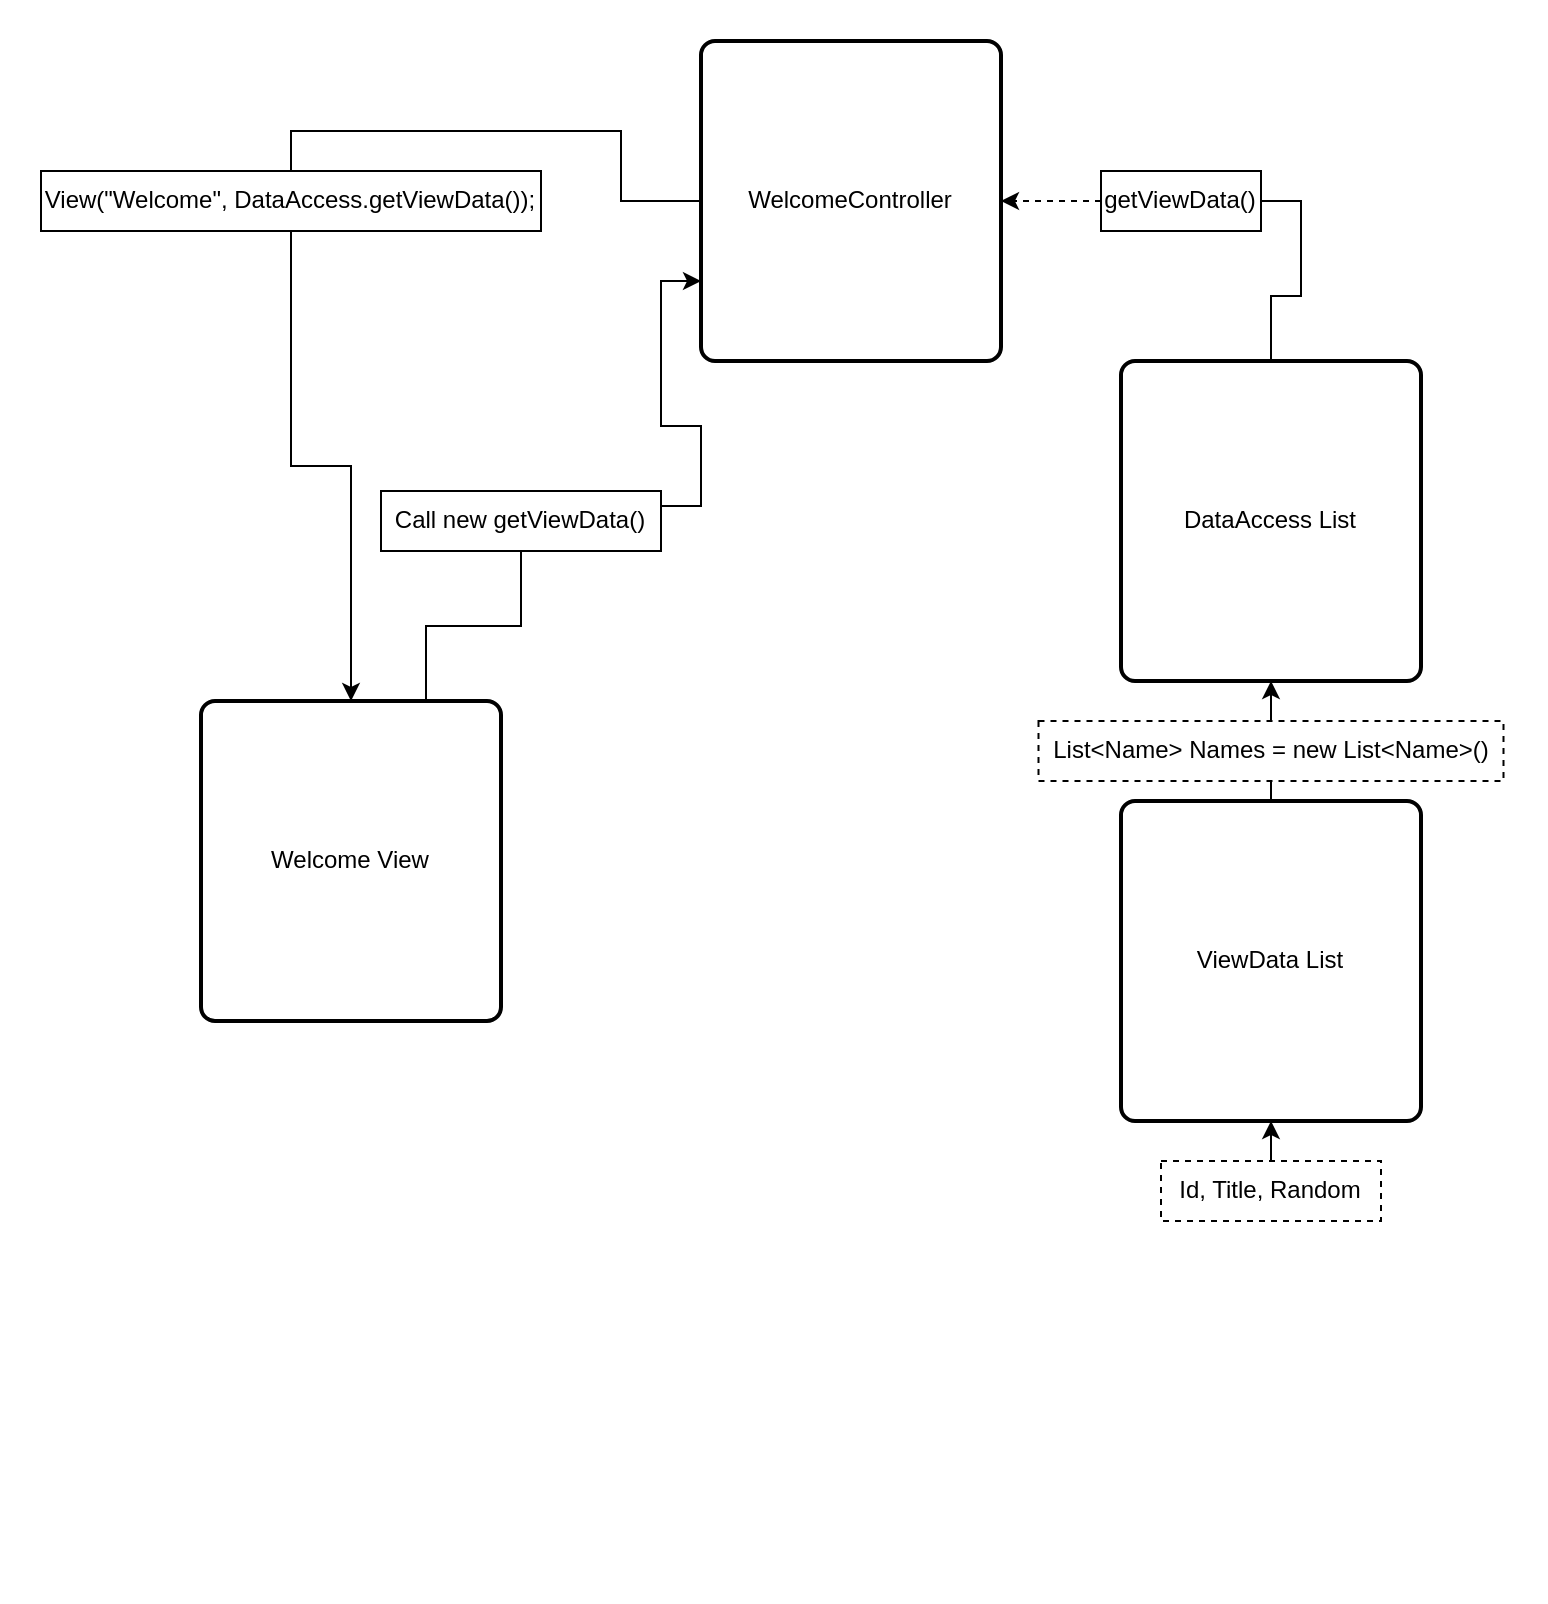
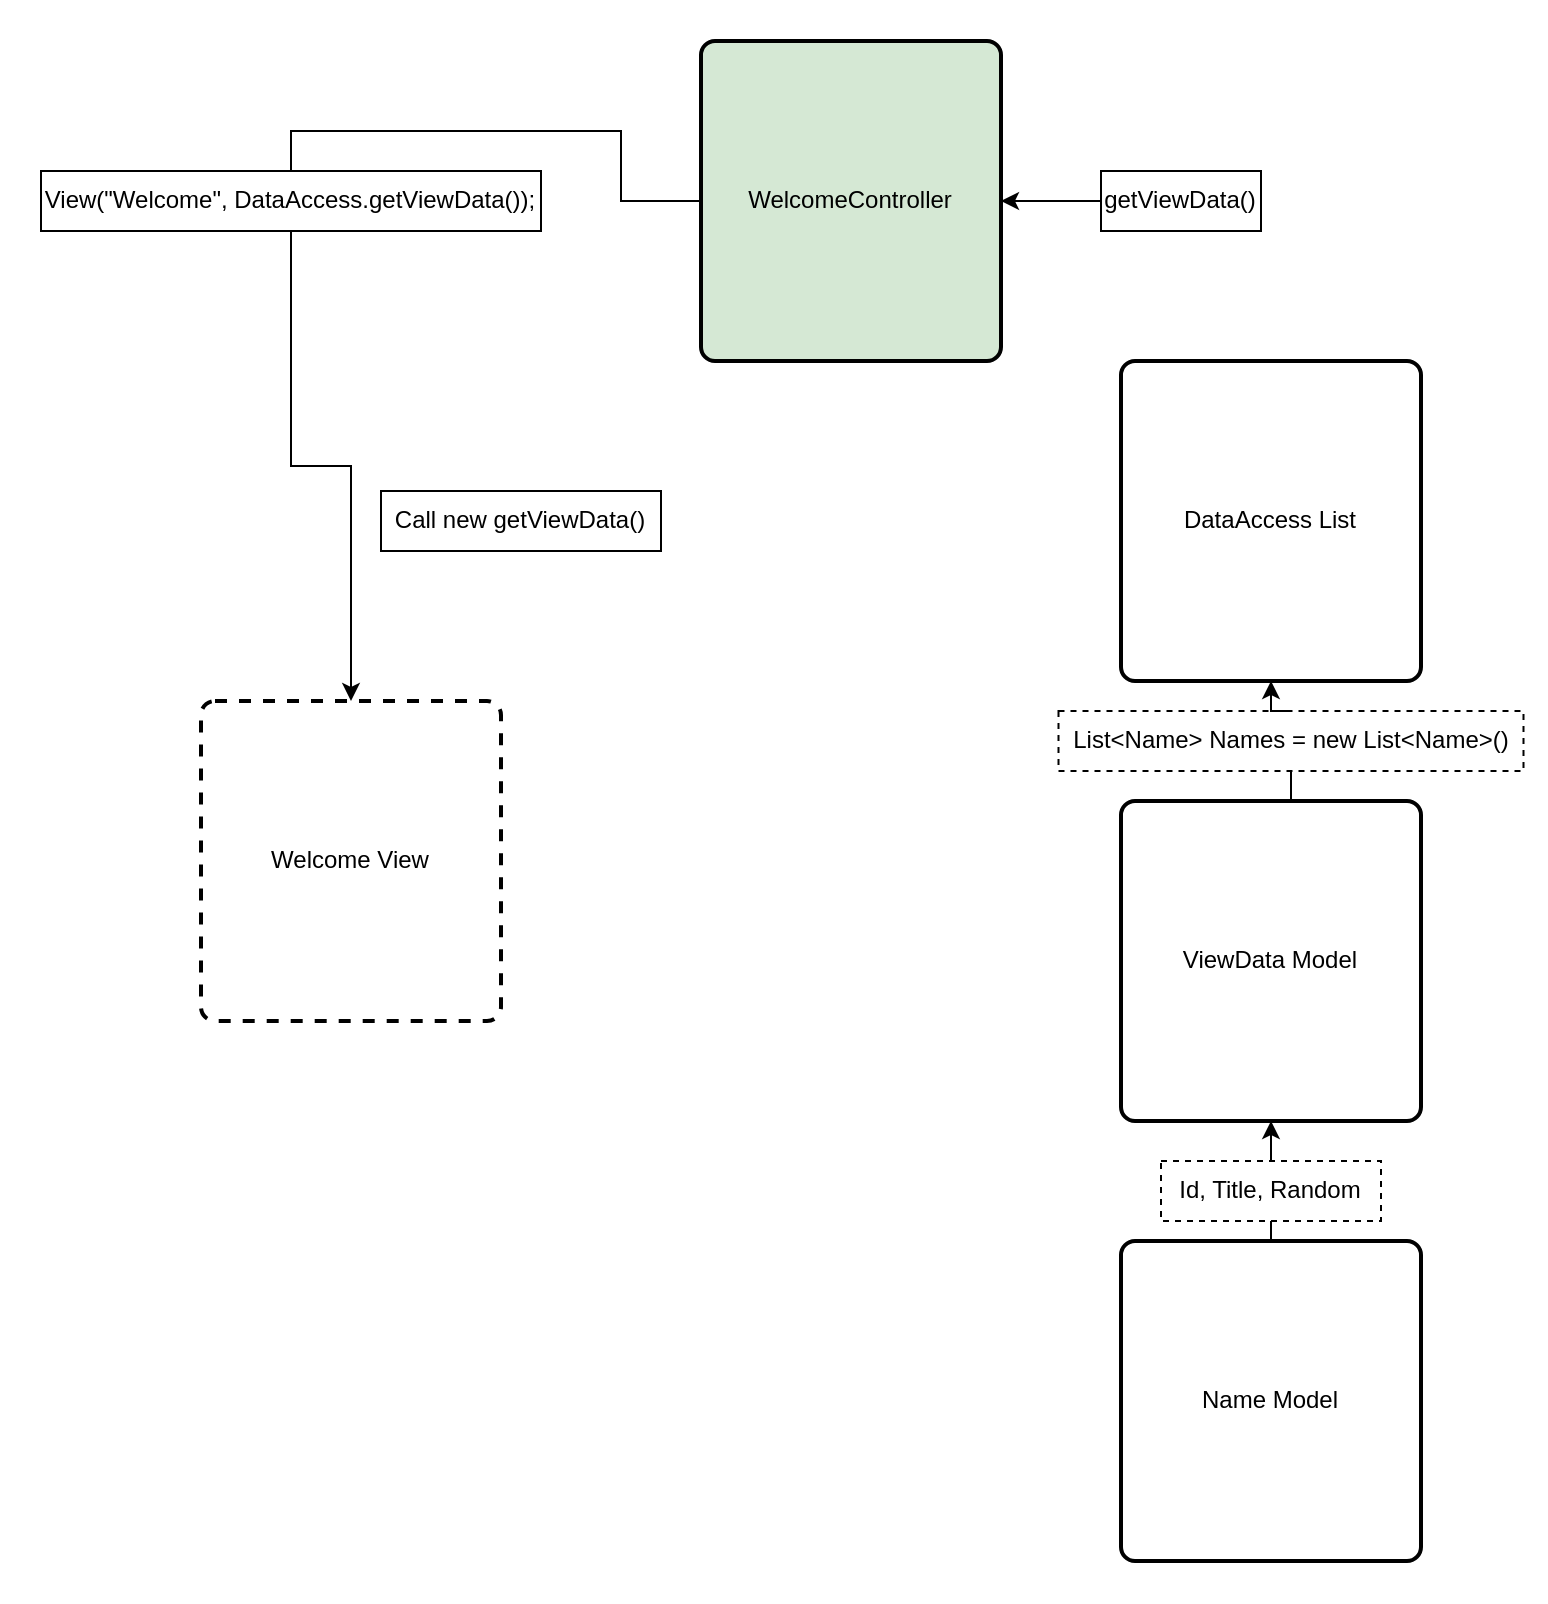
(851, 201) -> (851, 201)
(1056, 201) -> (1056, 201)
(1301, 276) -> none
(661, 420) -> none
(473, 626) -> none
(1271, 751) -> (1291, 741)
(351, 861) -> (351, 861)
(1271, 961) -> (1271, 961)
none -> (1271, 1231)
none -> (1271, 1401)
